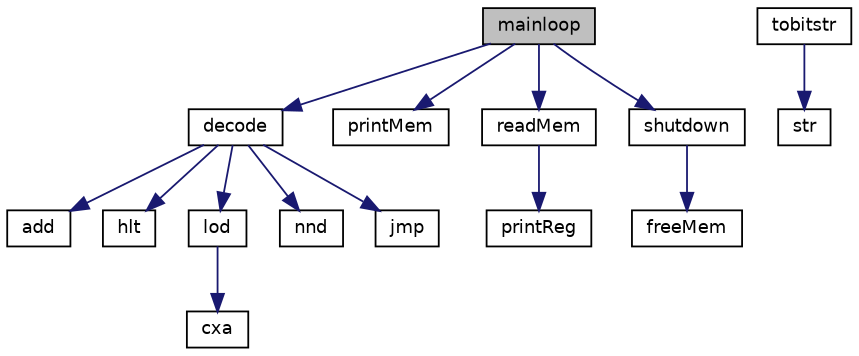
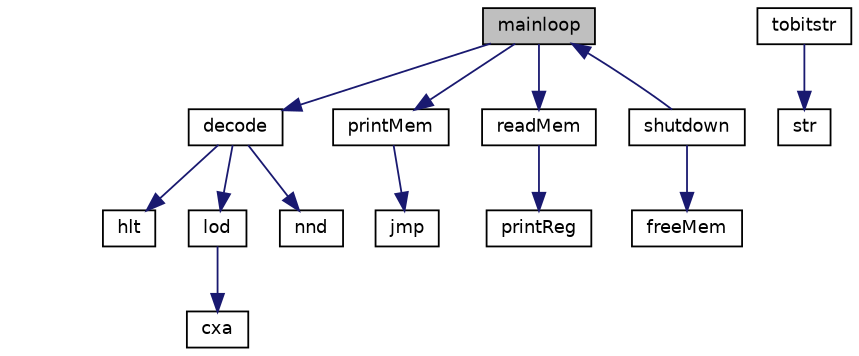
(595, 73) -> (630, 80)
(313, 173) -> (398, 169)
(39, 228) -> none
